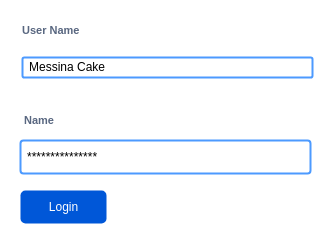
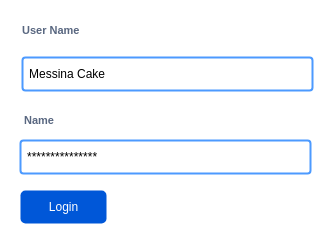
(168, 68) -> (168, 74)
